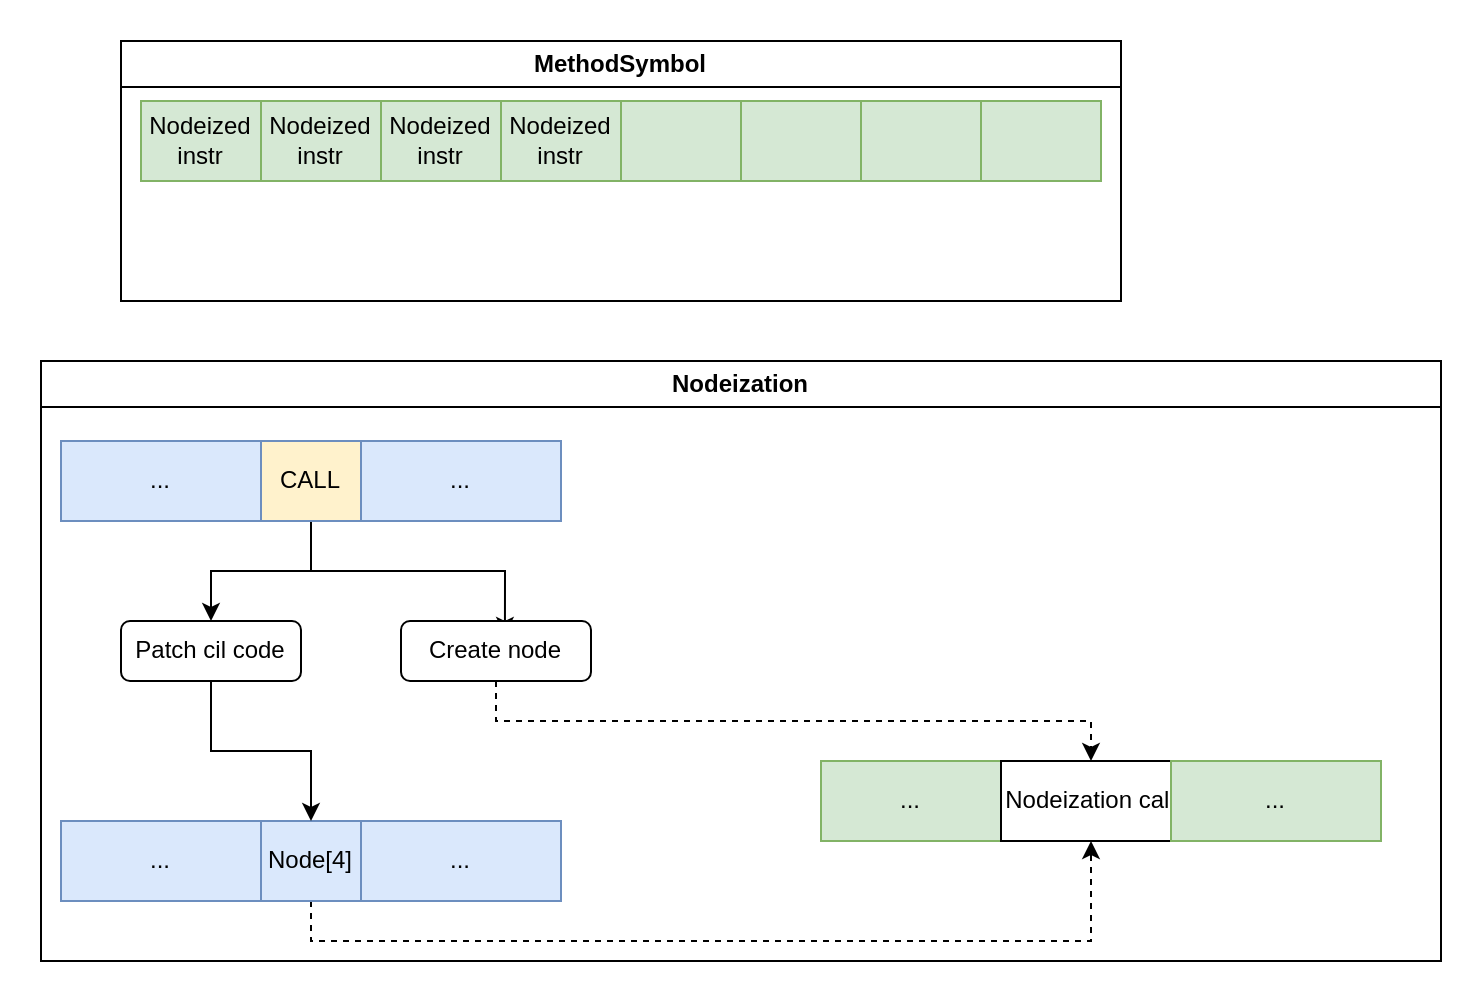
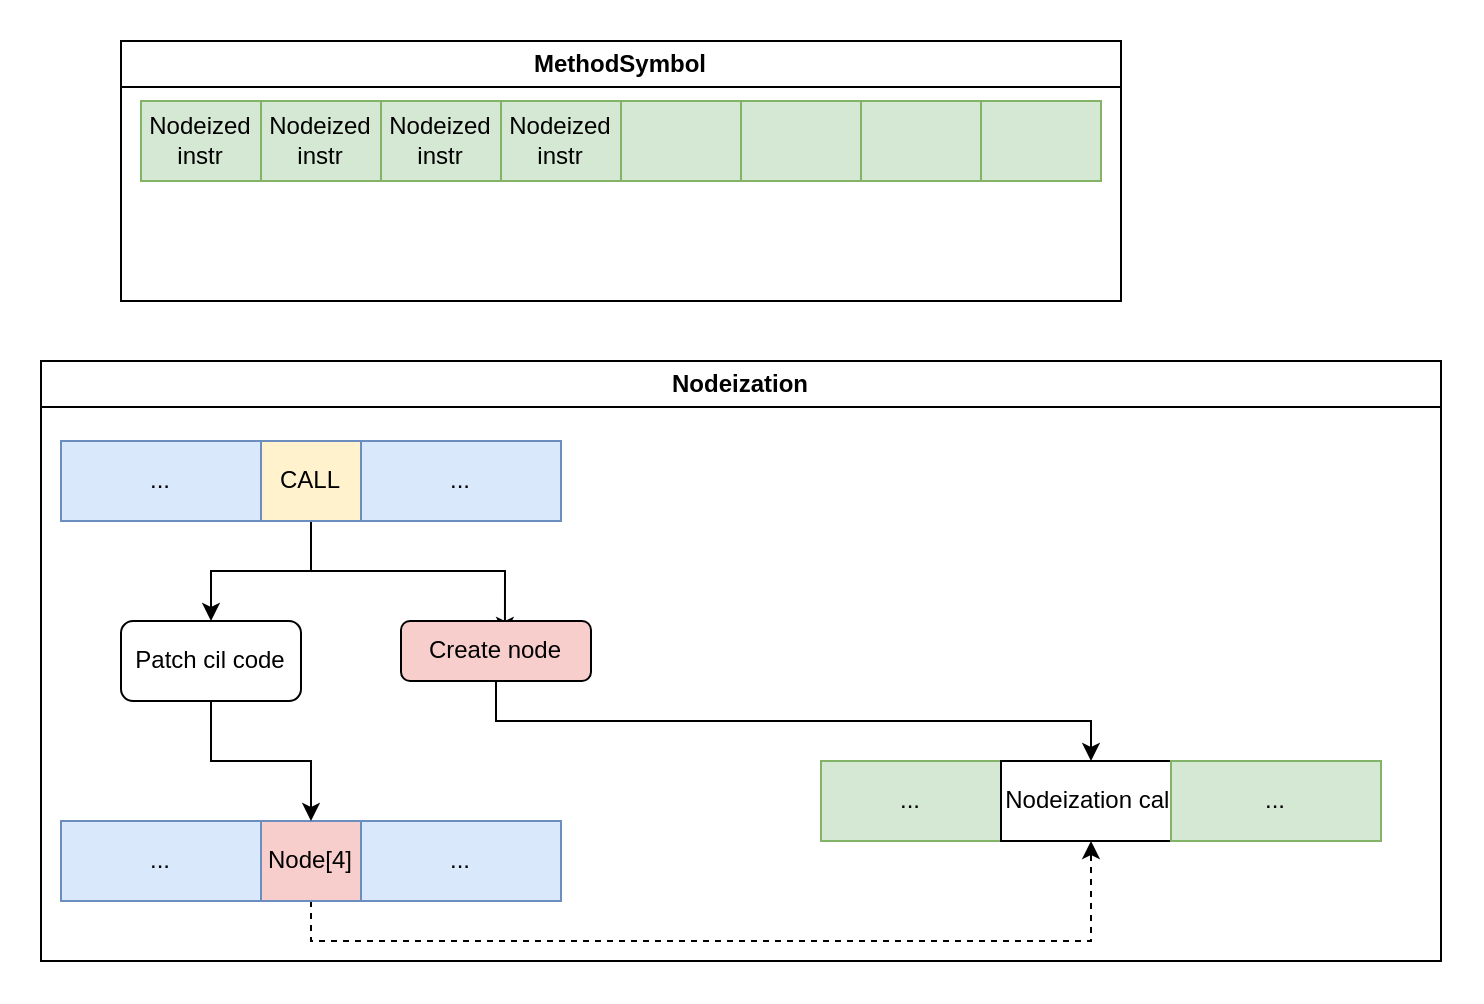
(211, 651) -> (211, 661)
(496, 651) -> (496, 651)
(788, 721) -> (788, 721)
(311, 861) -> (311, 861)
